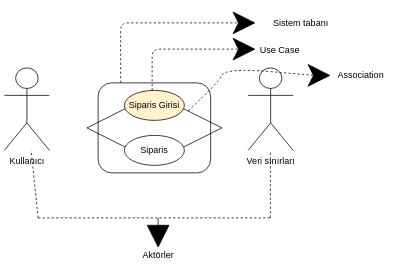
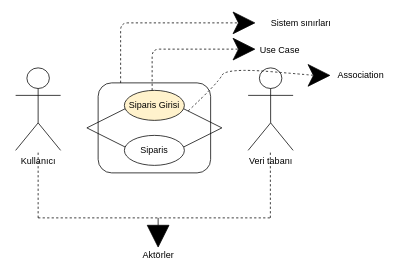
(301, 23) -> (301, 23)
(27, 109) -> (38, 109)
(271, 161) -> (271, 161)
